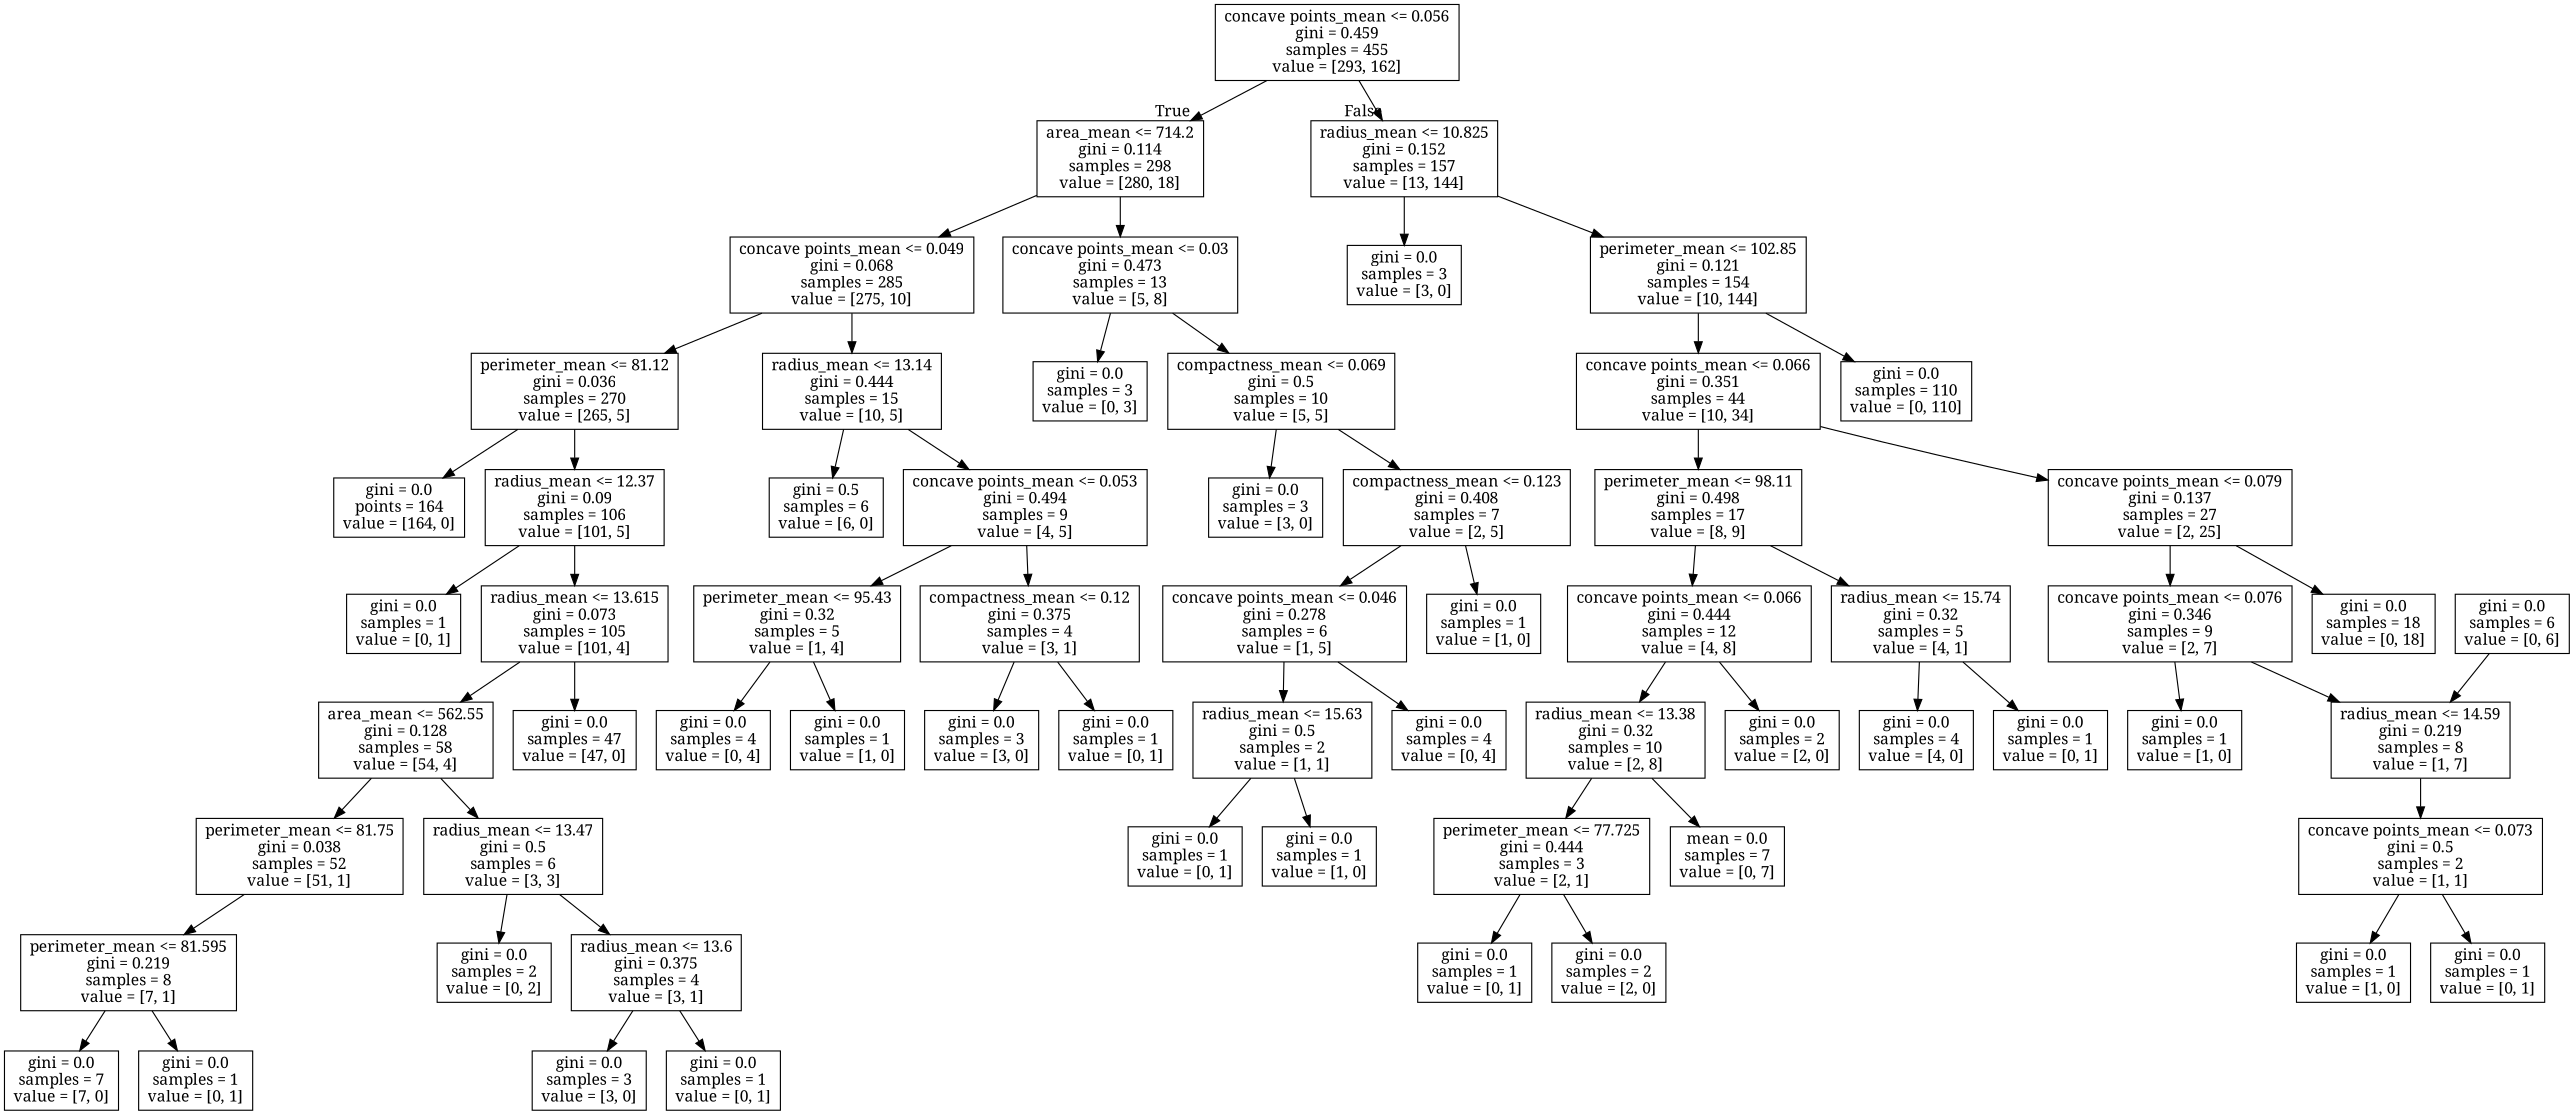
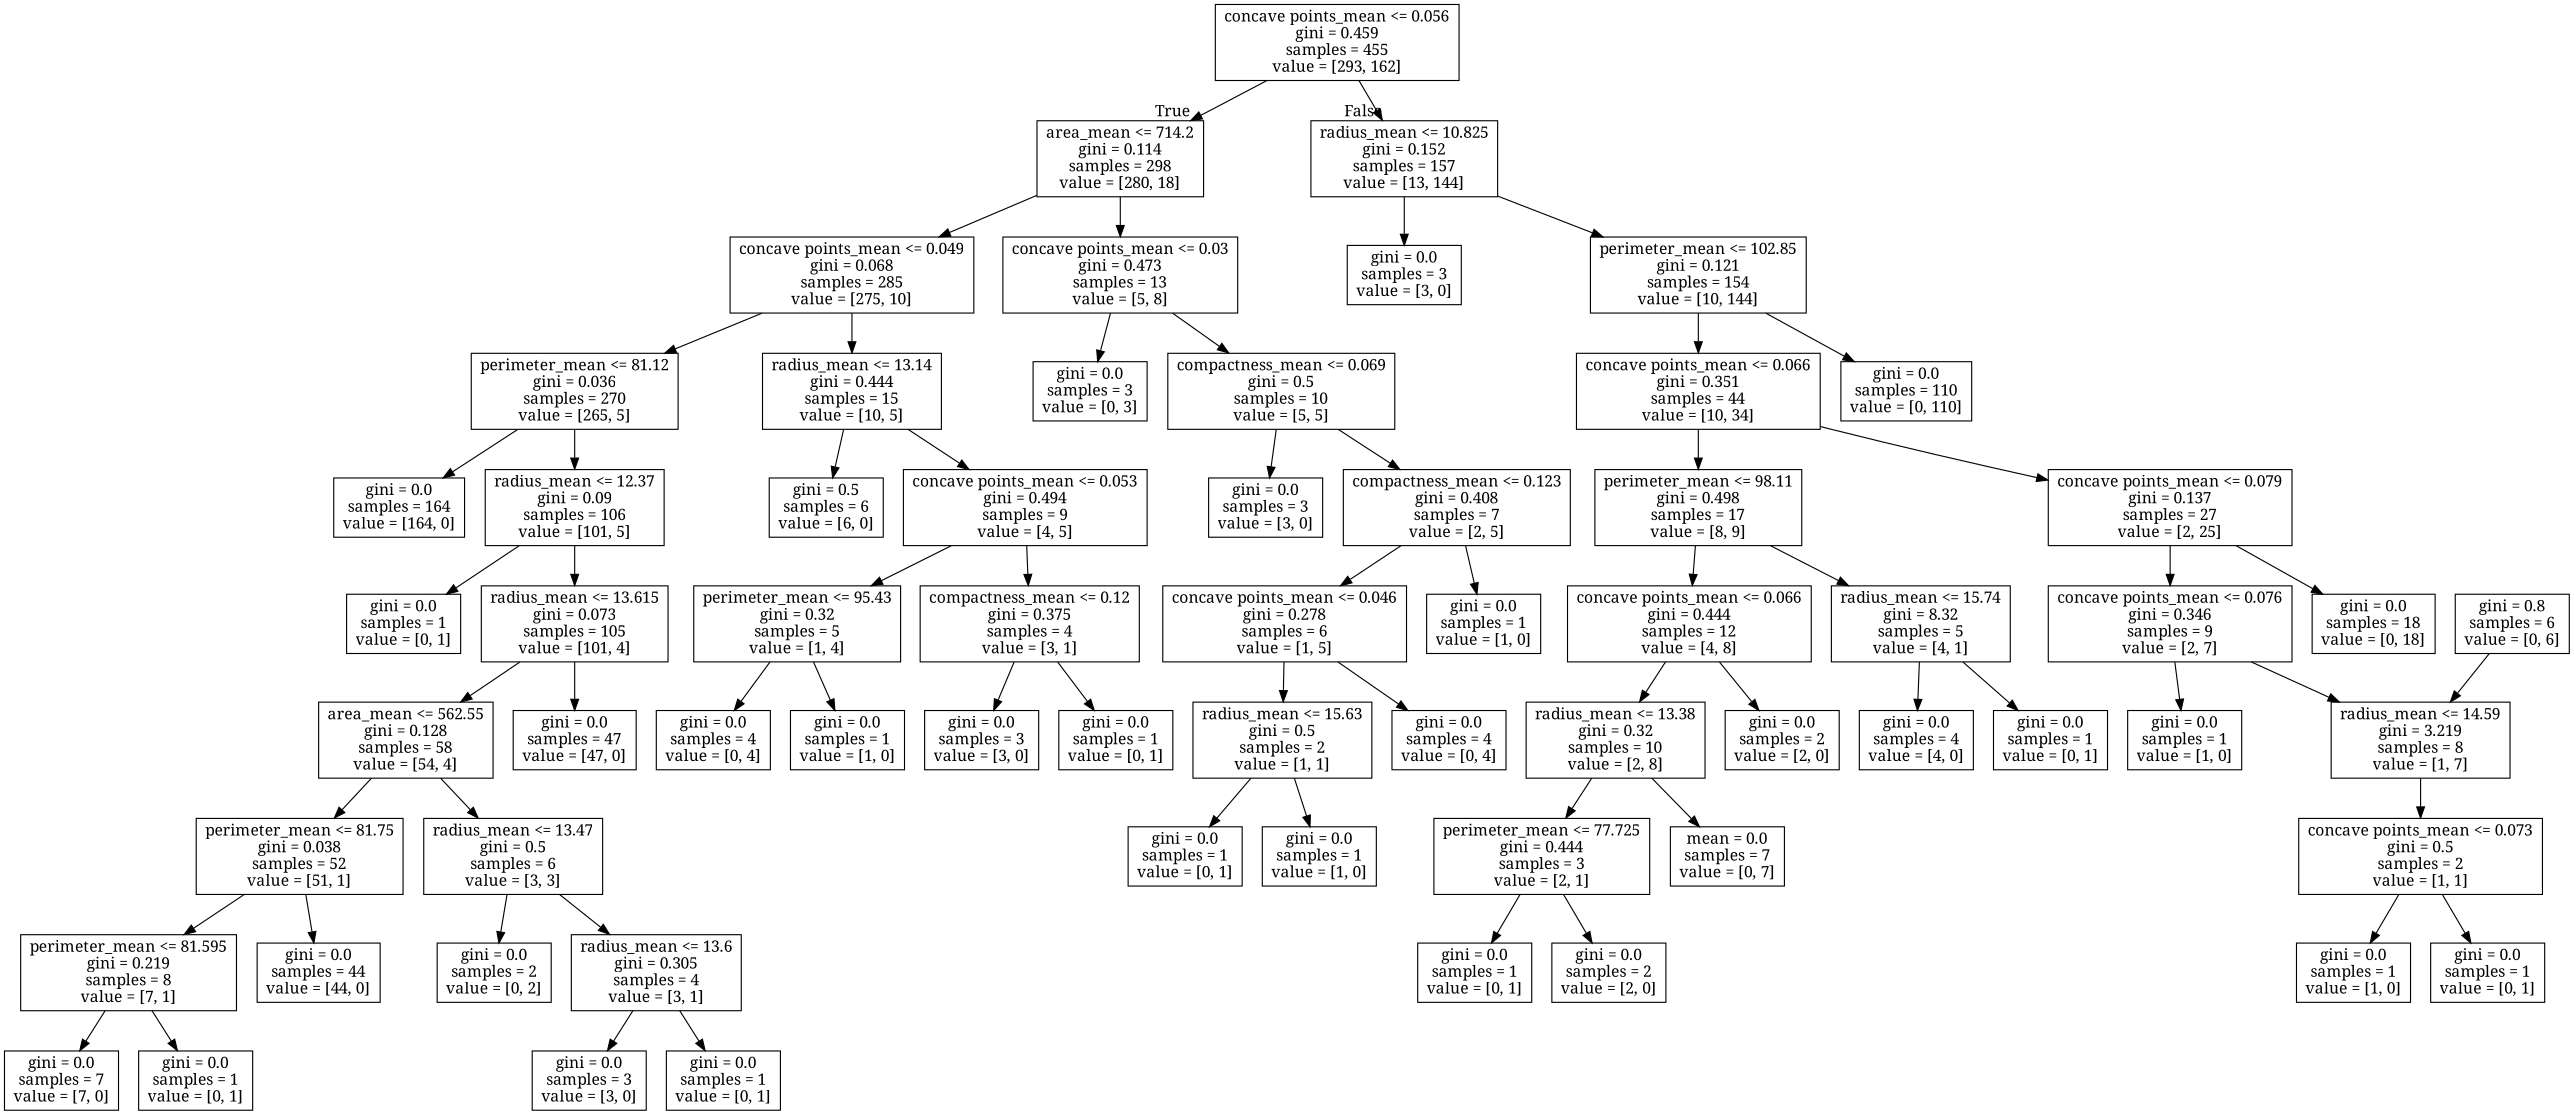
(399, 508) -> (399, 508)
(1921, 624) -> (1921, 624)
(2512, 624) -> (2512, 624)
(2421, 740) -> (2421, 740)
none -> (319, 973)
(656, 973) -> (656, 973)
